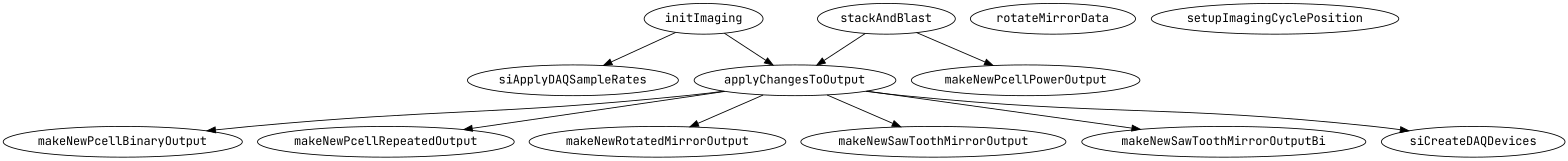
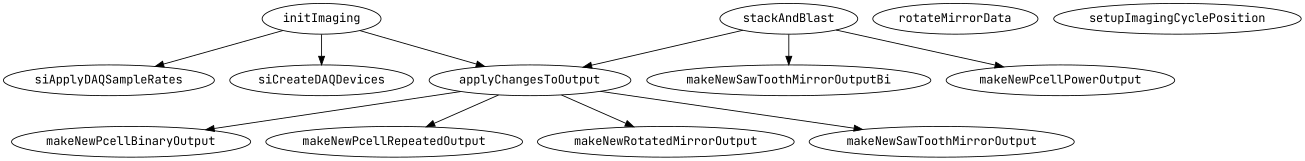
(999, 110) -> (789, 45)
(1133, 110) -> (322, 45)
